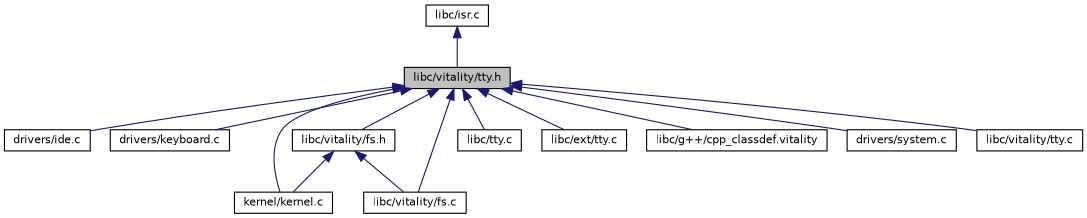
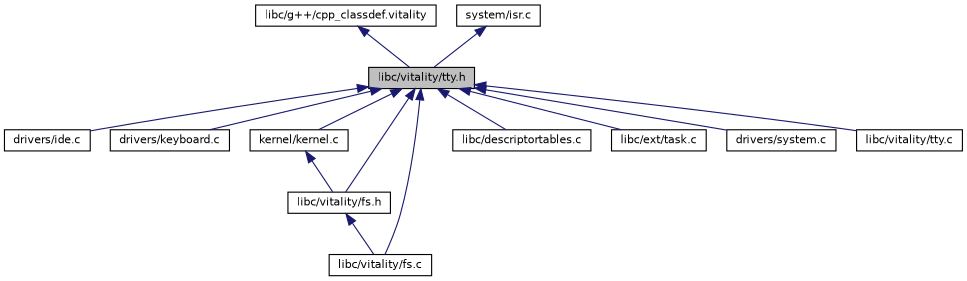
(457, 16) -> (498, 16)
(603, 110) -> (388, 50)
(490, 140) -> (522, 140)
(584, 140) -> (659, 140)
(310, 176) -> (322, 176)
